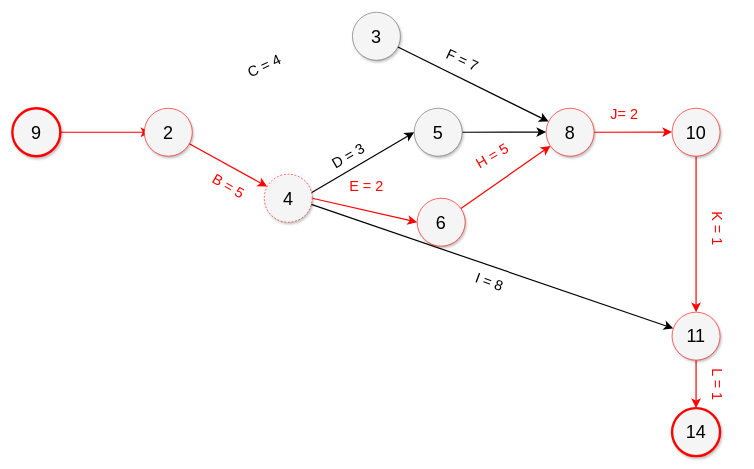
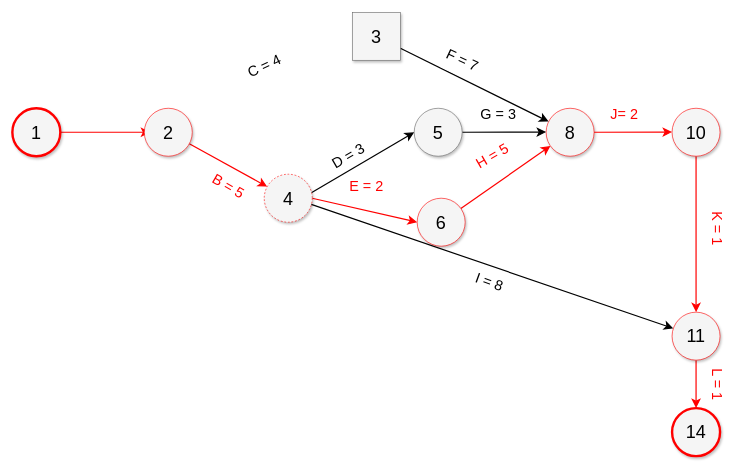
(377, 36) -> (377, 36)
none -> (498, 114)
(36, 132) -> (36, 132)
